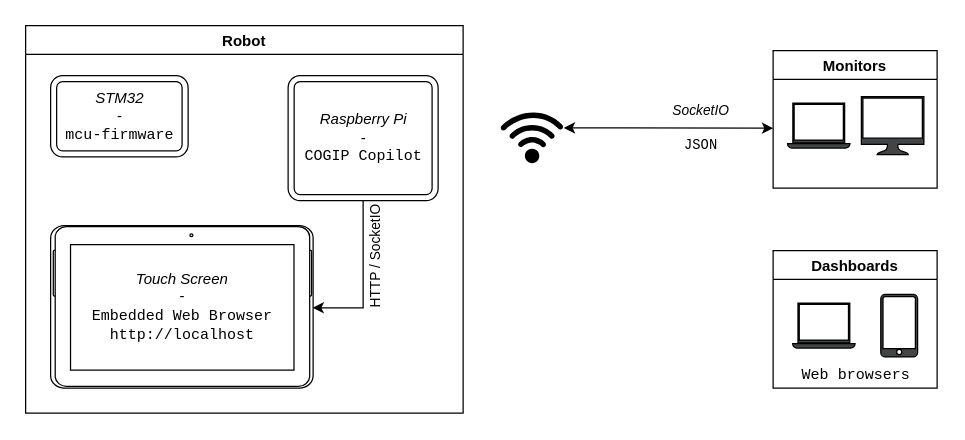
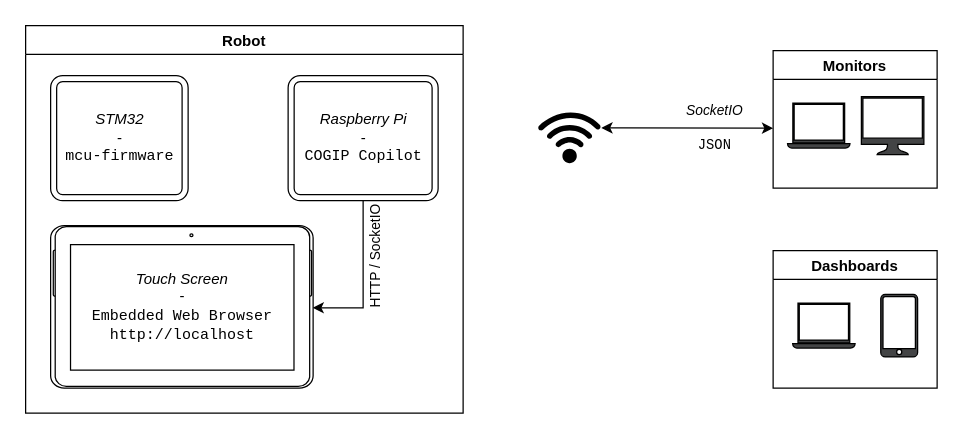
(119, 116) -> (119, 138)
(532, 138) -> (569, 138)
(855, 376) -> none
